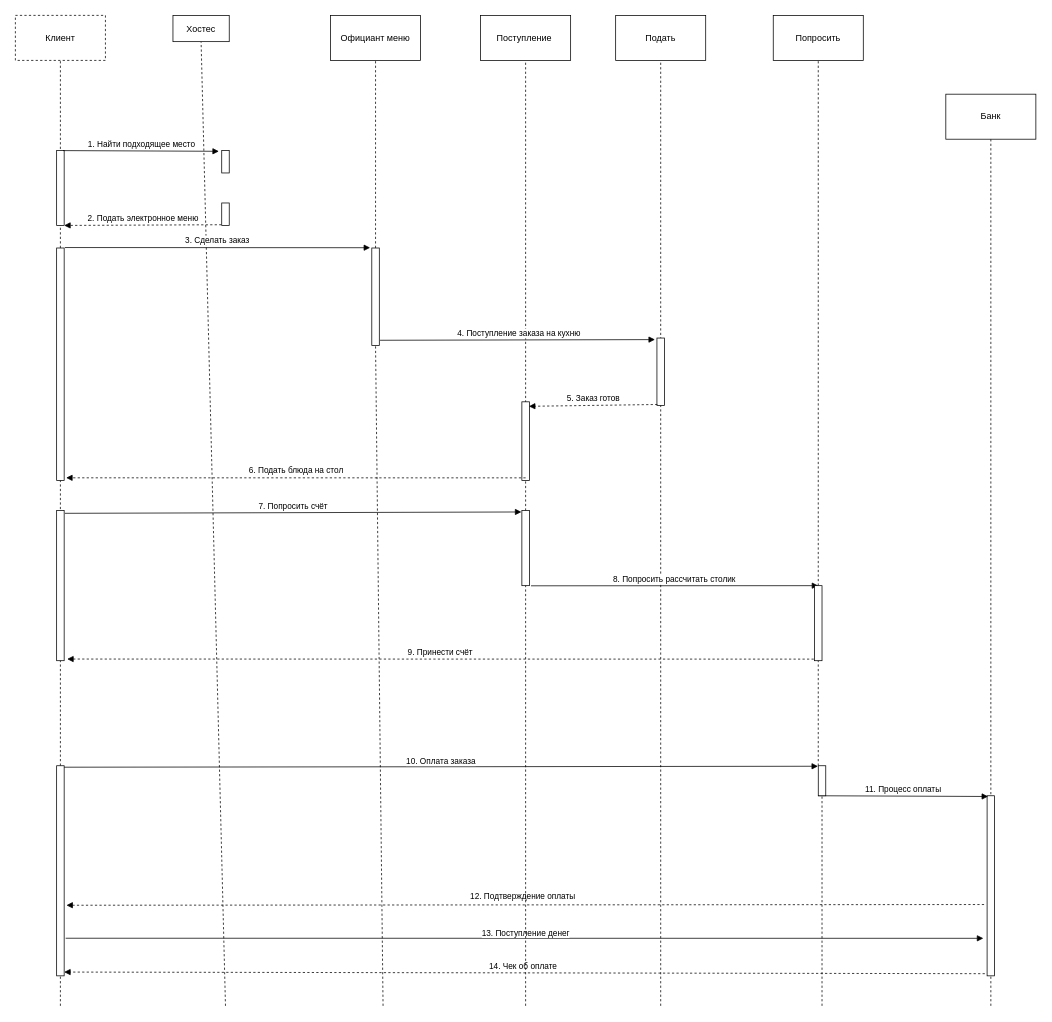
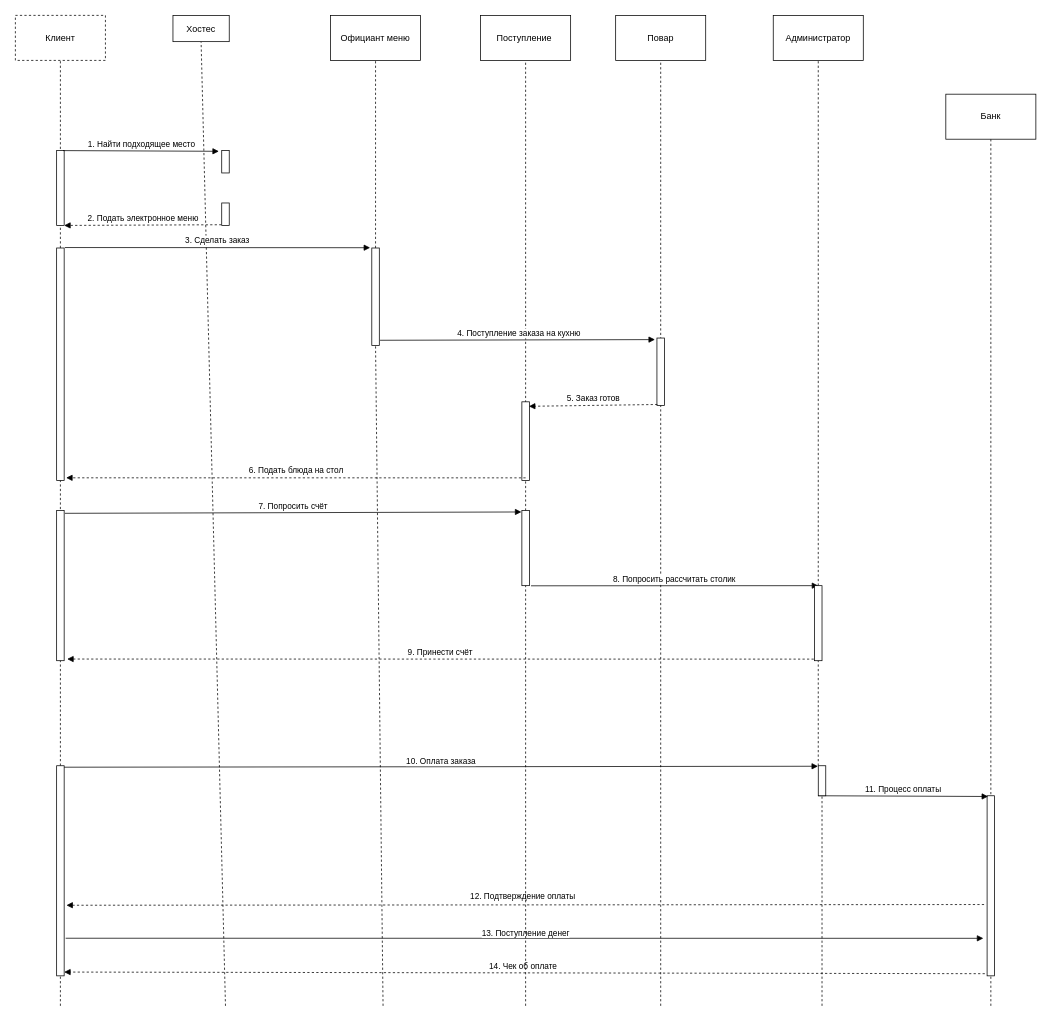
(660, 38) -> (660, 38)
(818, 38) -> (818, 38)
